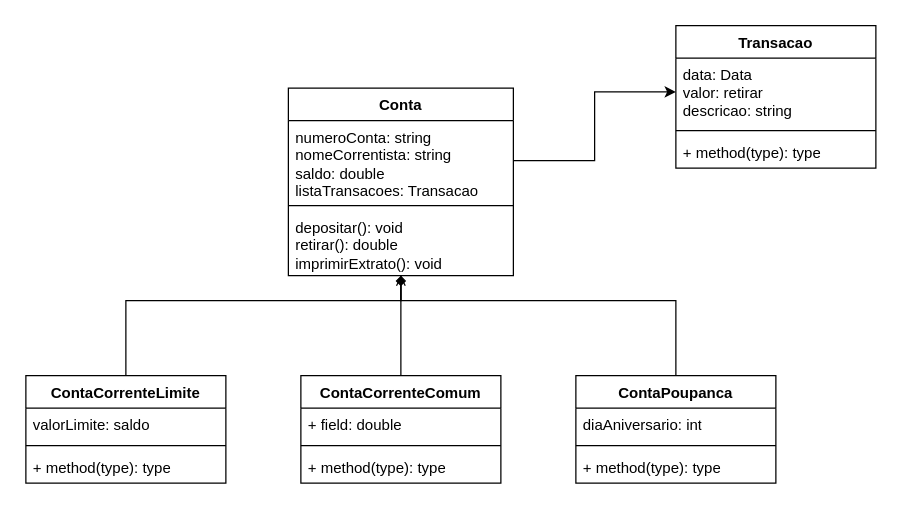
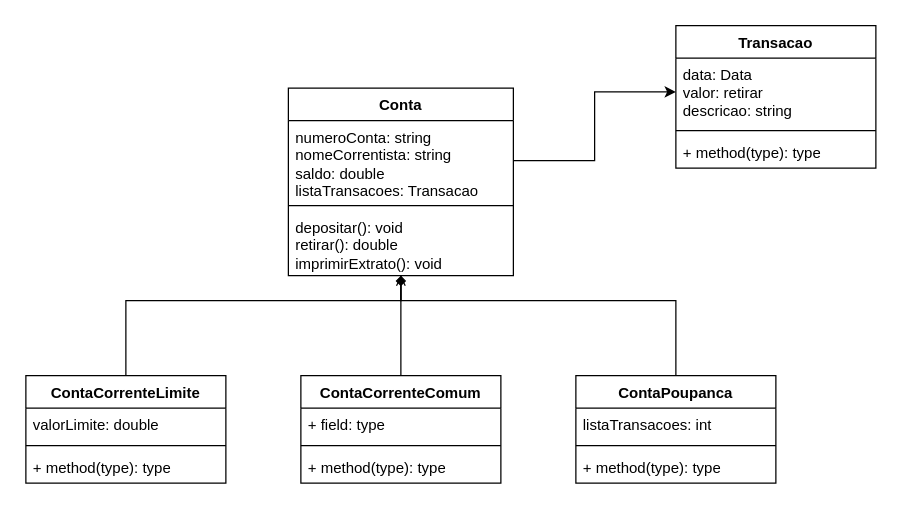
(97, 426) -> (101, 426)
(359, 426) -> (353, 426)
(651, 426) -> (657, 426)
